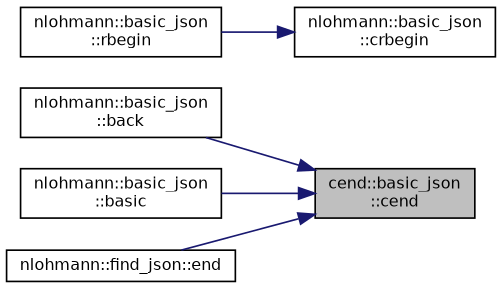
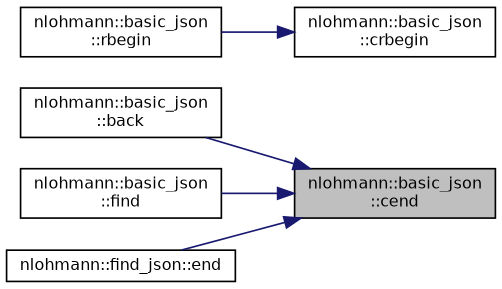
(121, 193) -> (121, 193)
(395, 193) -> (395, 193)
